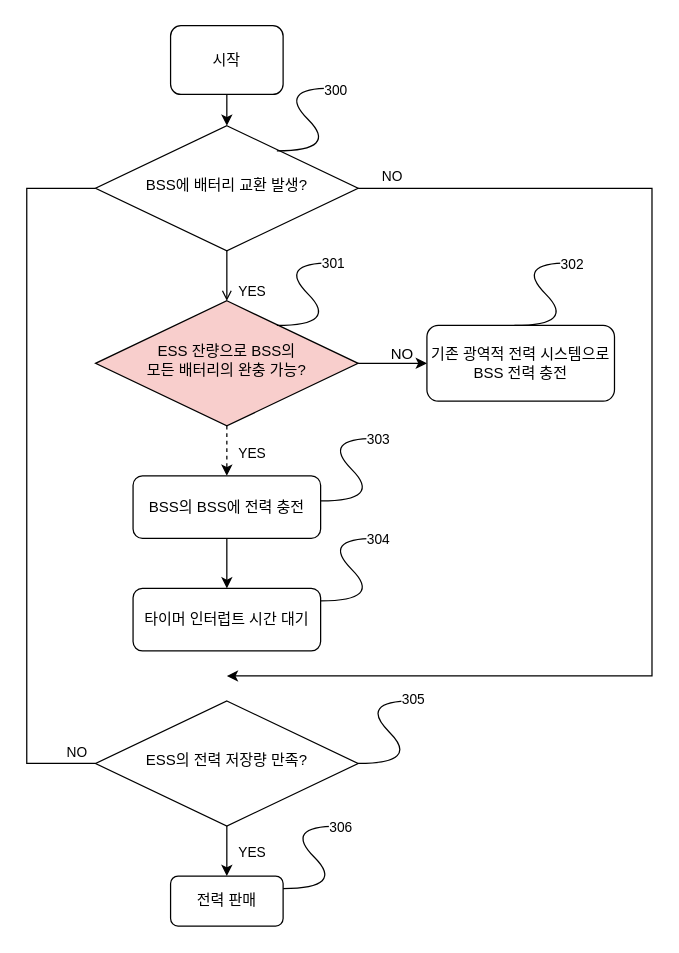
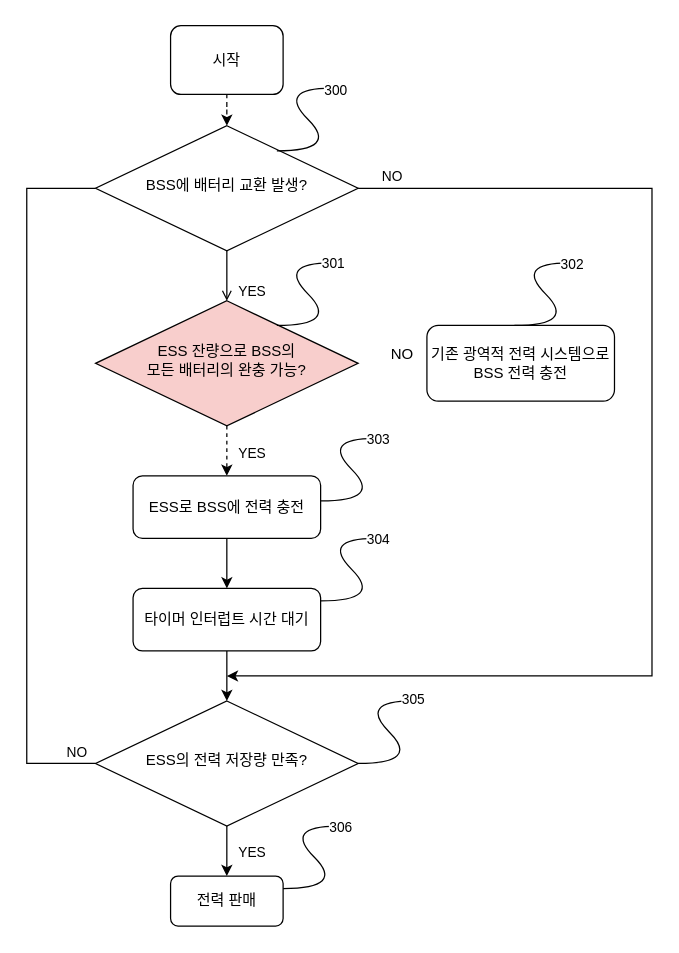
(227, 113) -> (227, 113)
(388, 363) -> none
(227, 507) -> (227, 507)
none -> (227, 672)
